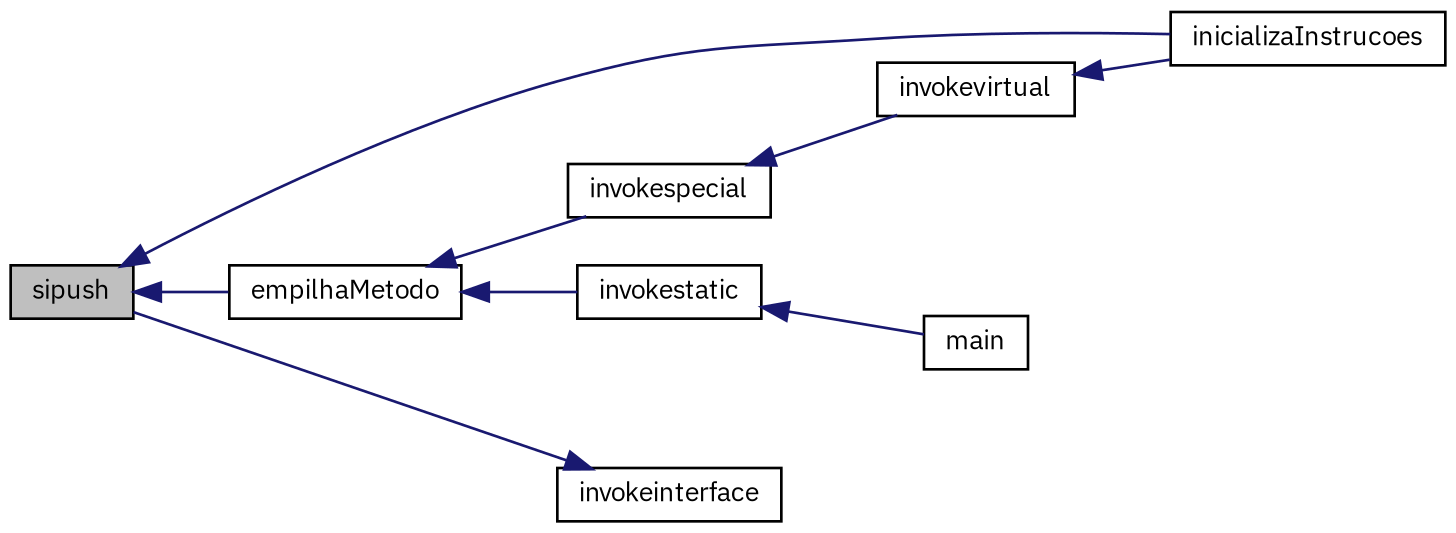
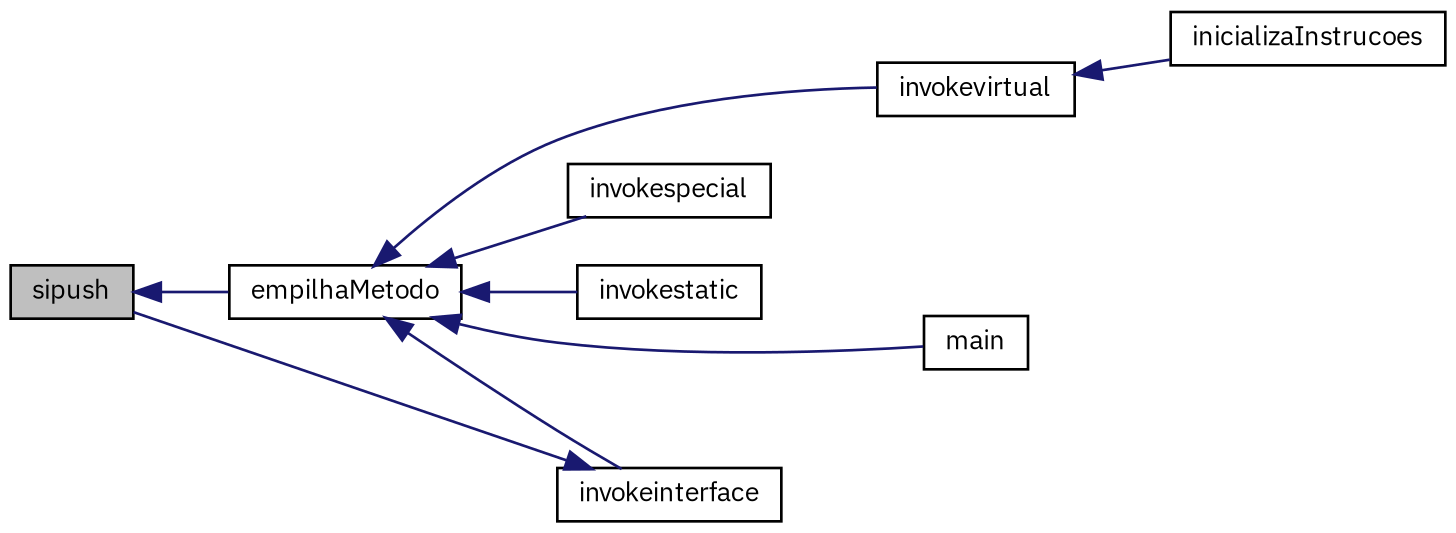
(639, 61) -> none
(836, 136) -> (618, 120)
(856, 323) -> (690, 352)
none -> (514, 403)
